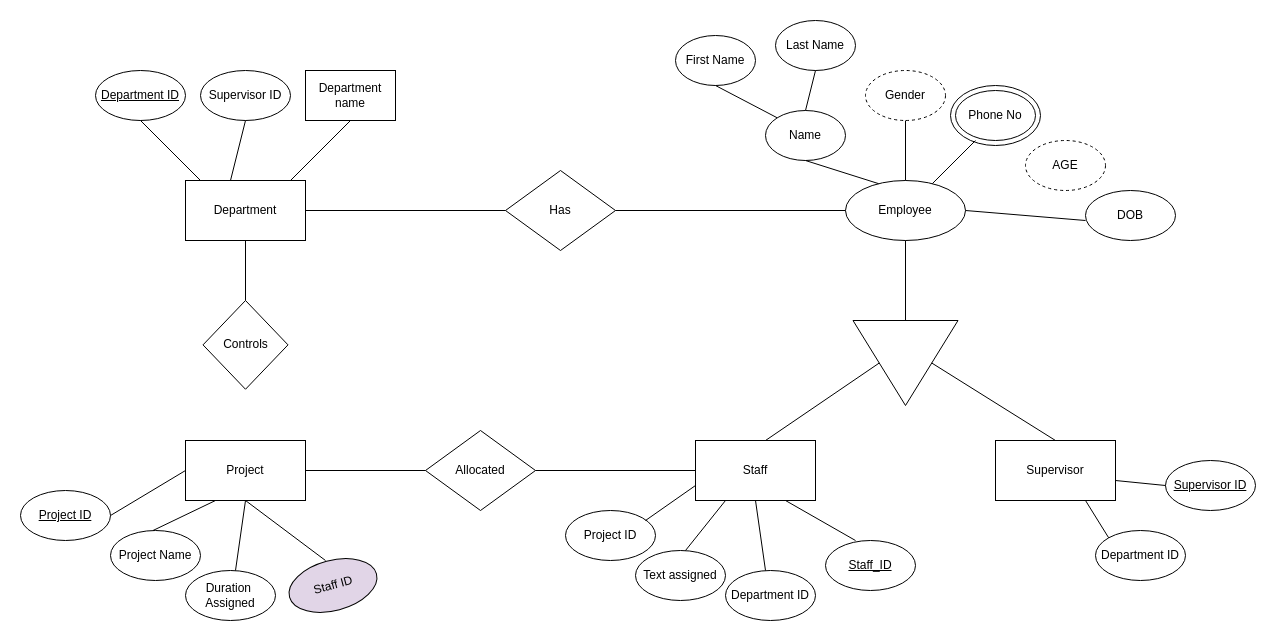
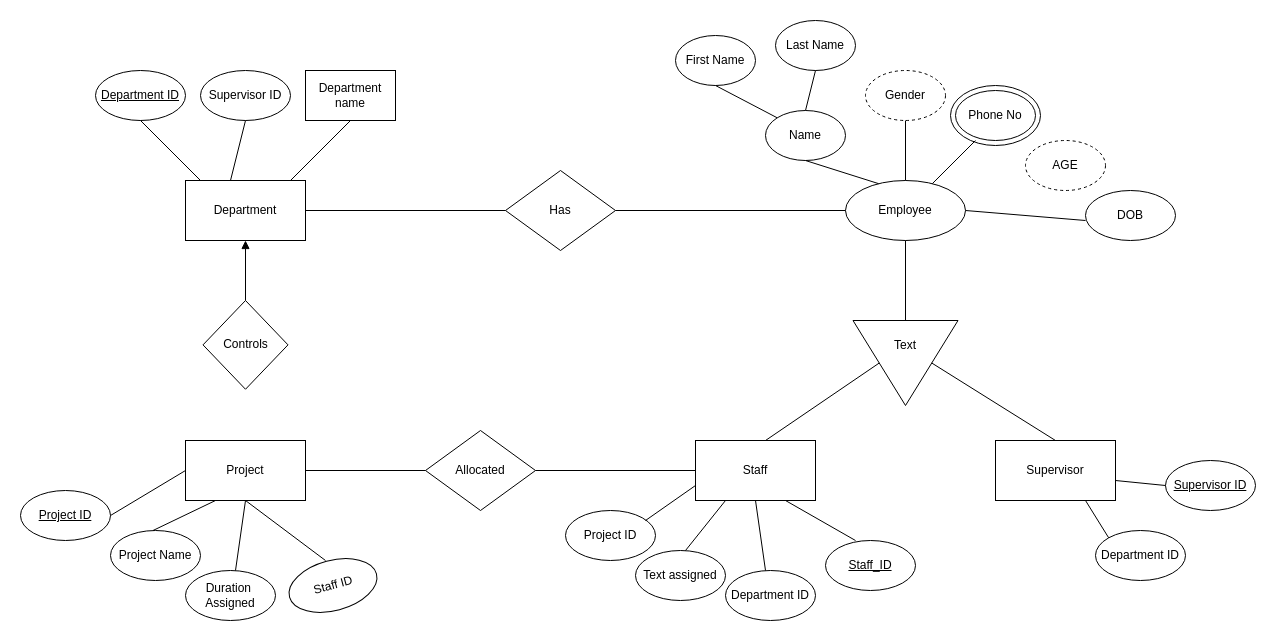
(246, 247) -> (246, 250)
none -> (906, 346)
(333, 586) -> (333, 586)
